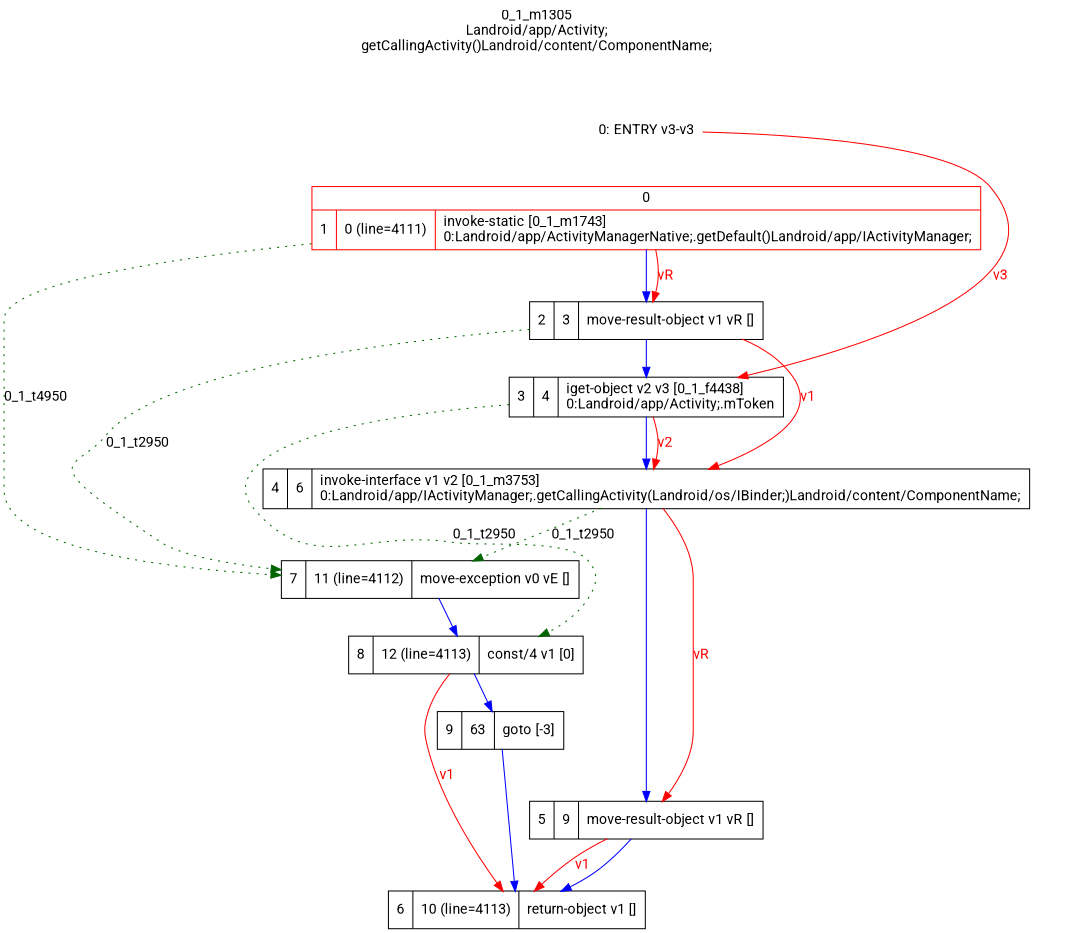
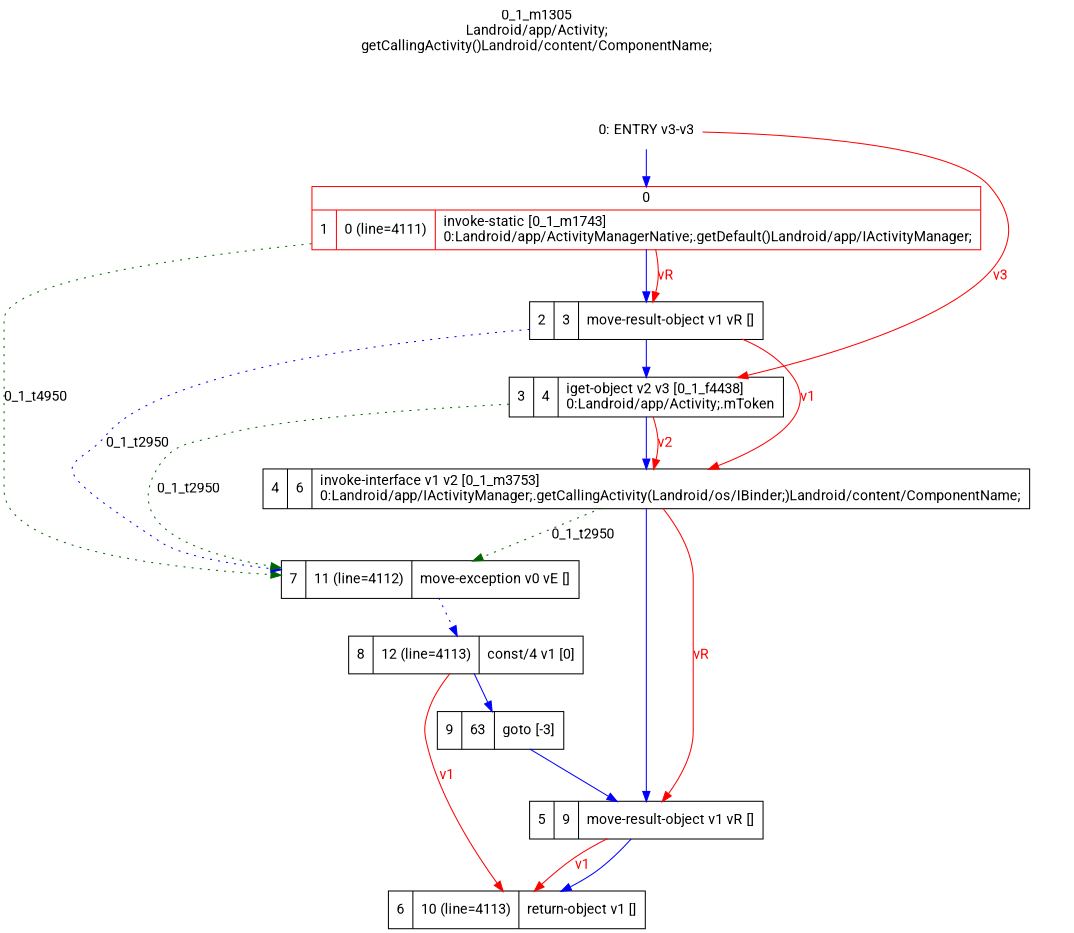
none -> (646, 163)
(175, 393) -> (175, 393)
(309, 544) -> (238, 431)
(446, 612) -> (446, 612)
(508, 815) -> (569, 773)
